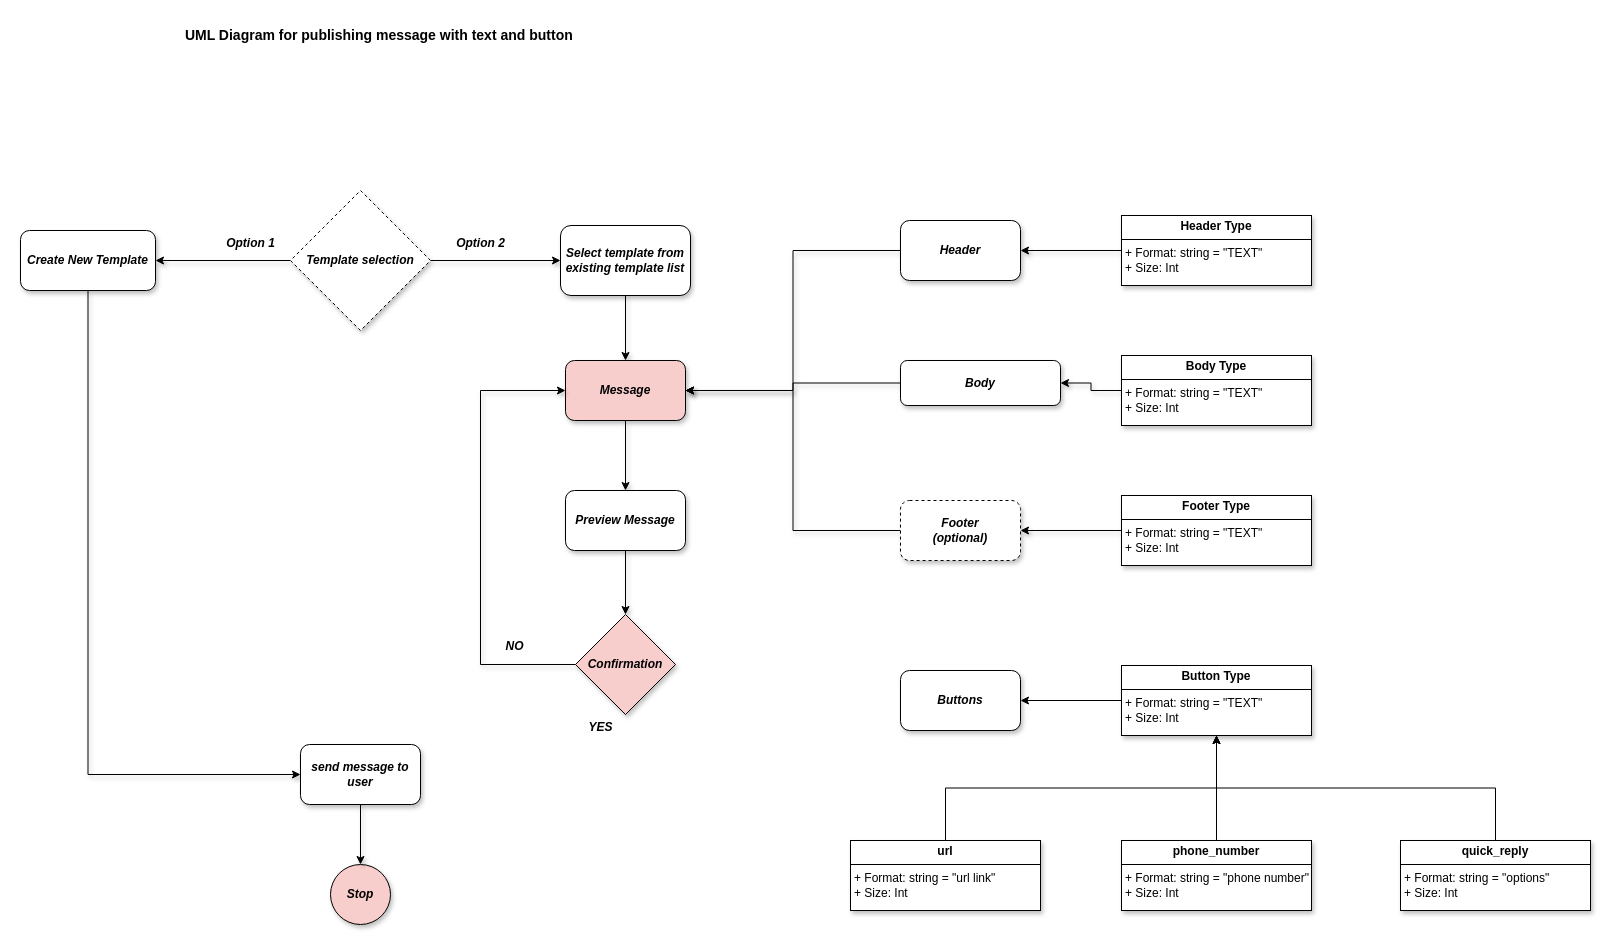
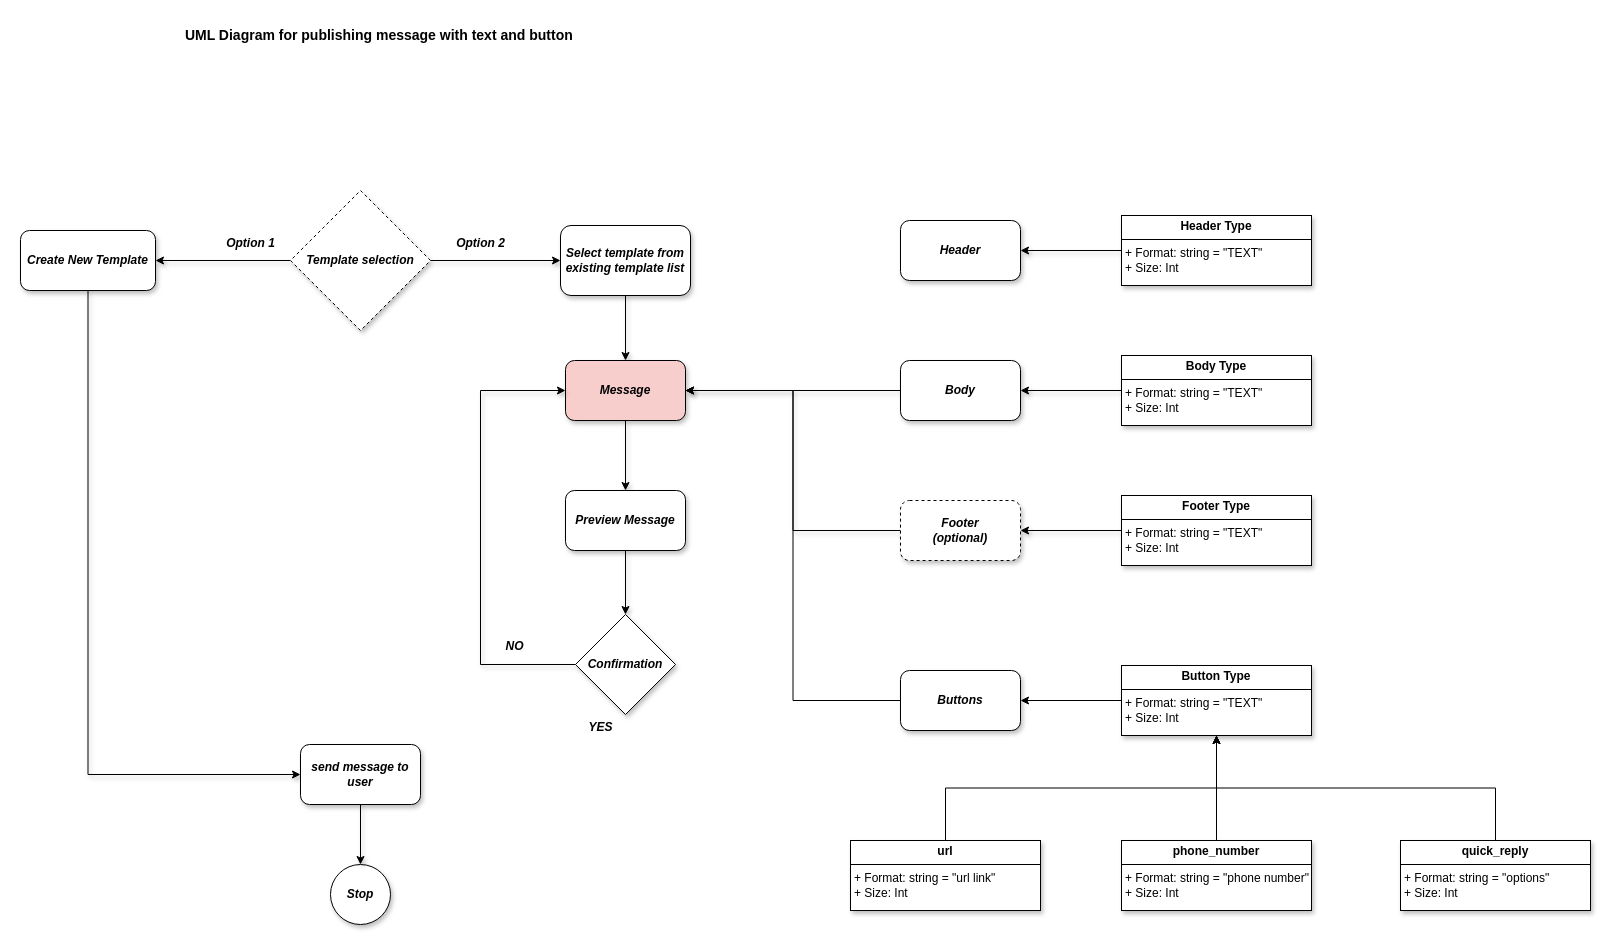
(793, 262) -> none
(981, 383) -> (961, 391)
(626, 665) -> (626, 665)
none -> (793, 672)
(361, 895) -> (361, 895)
